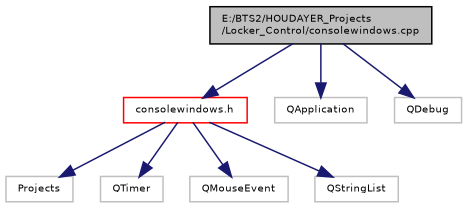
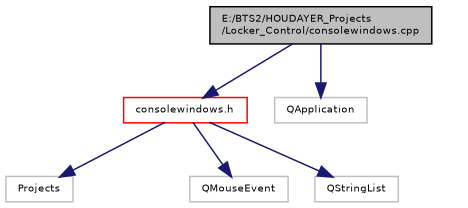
(428, 110) -> none
(132, 189) -> none
